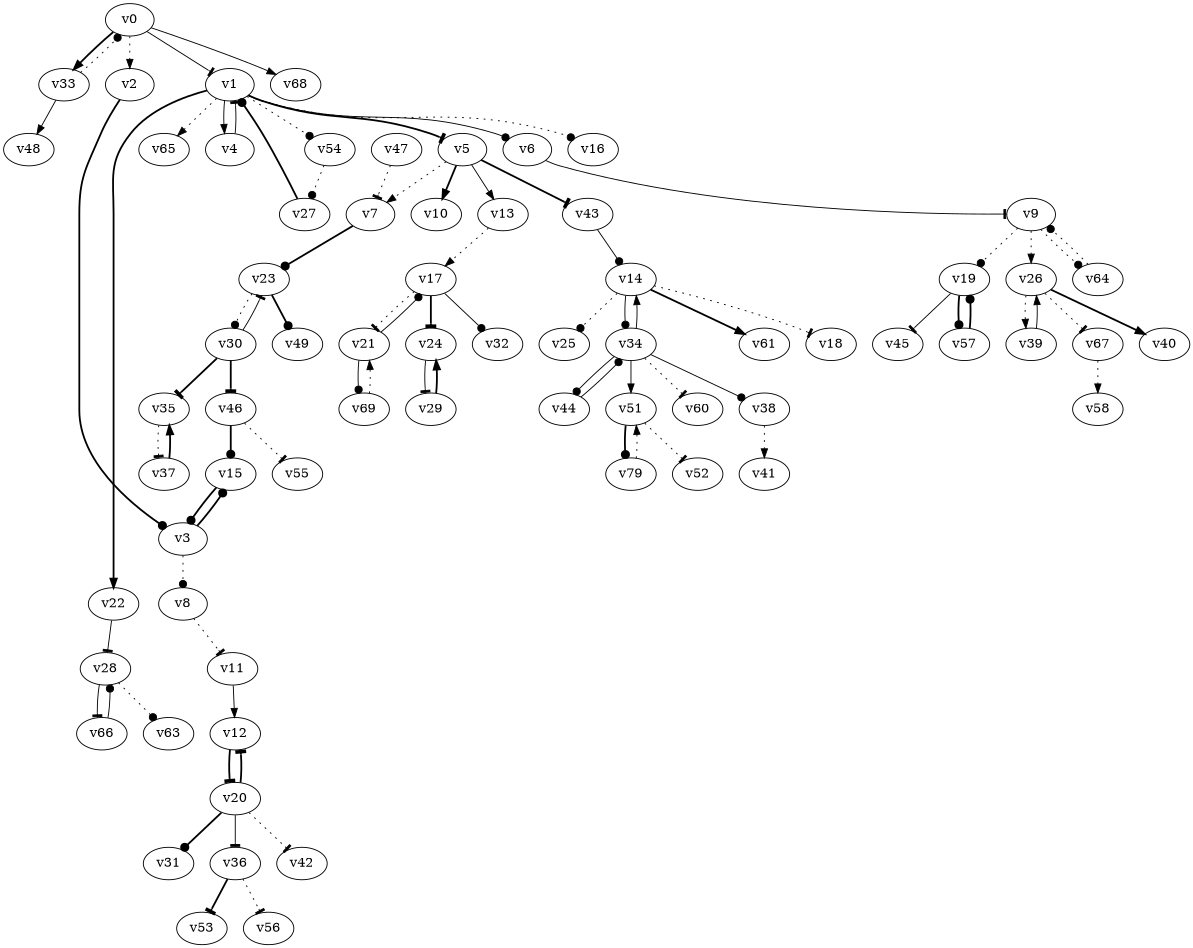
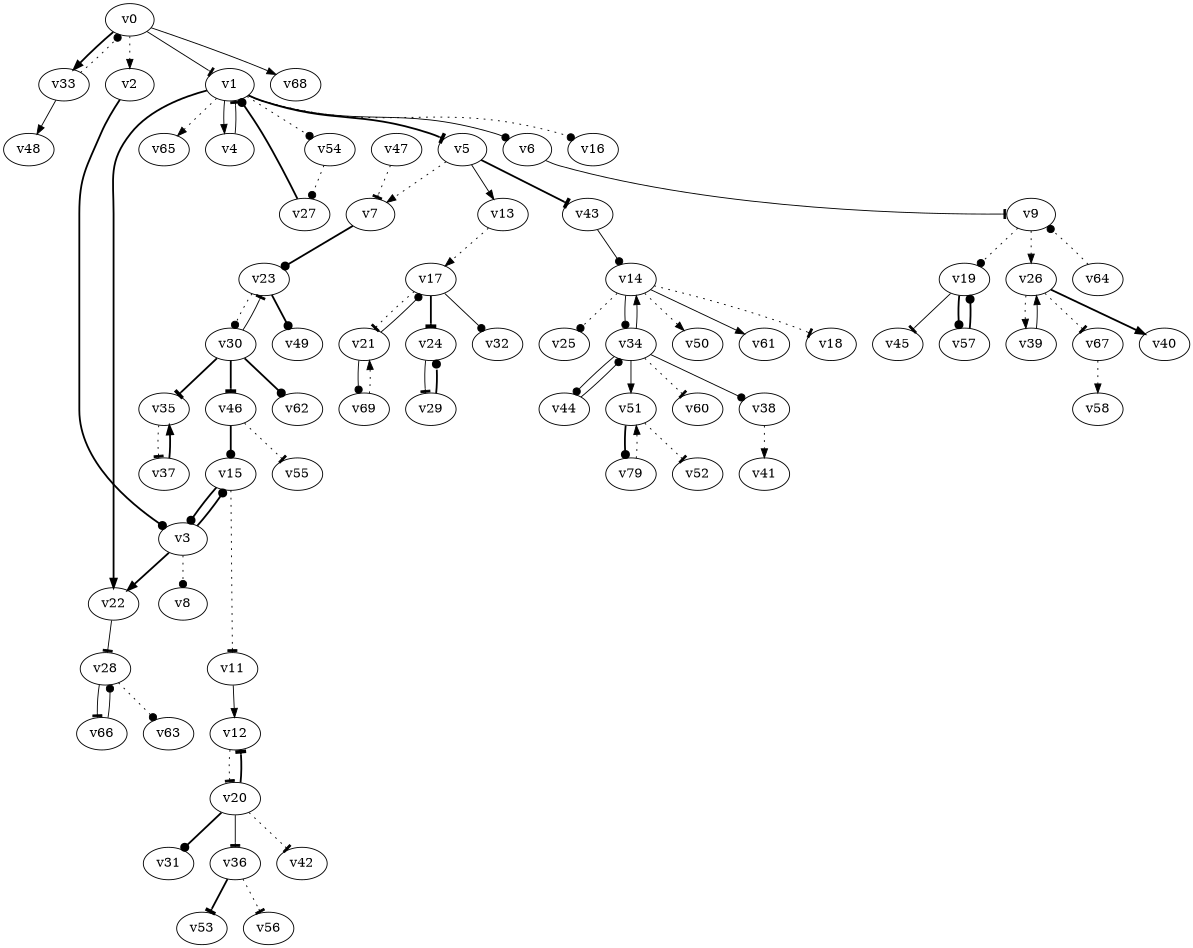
(436, 215) -> none
(1058, 246) -> none
(694, 310) -> (694, 310)
none -> (698, 344)
(437, 381) -> (437, 381)
none -> (297, 409)
none -> (152, 568)
(206, 634) -> (232, 569)
(229, 764) -> (229, 764)
